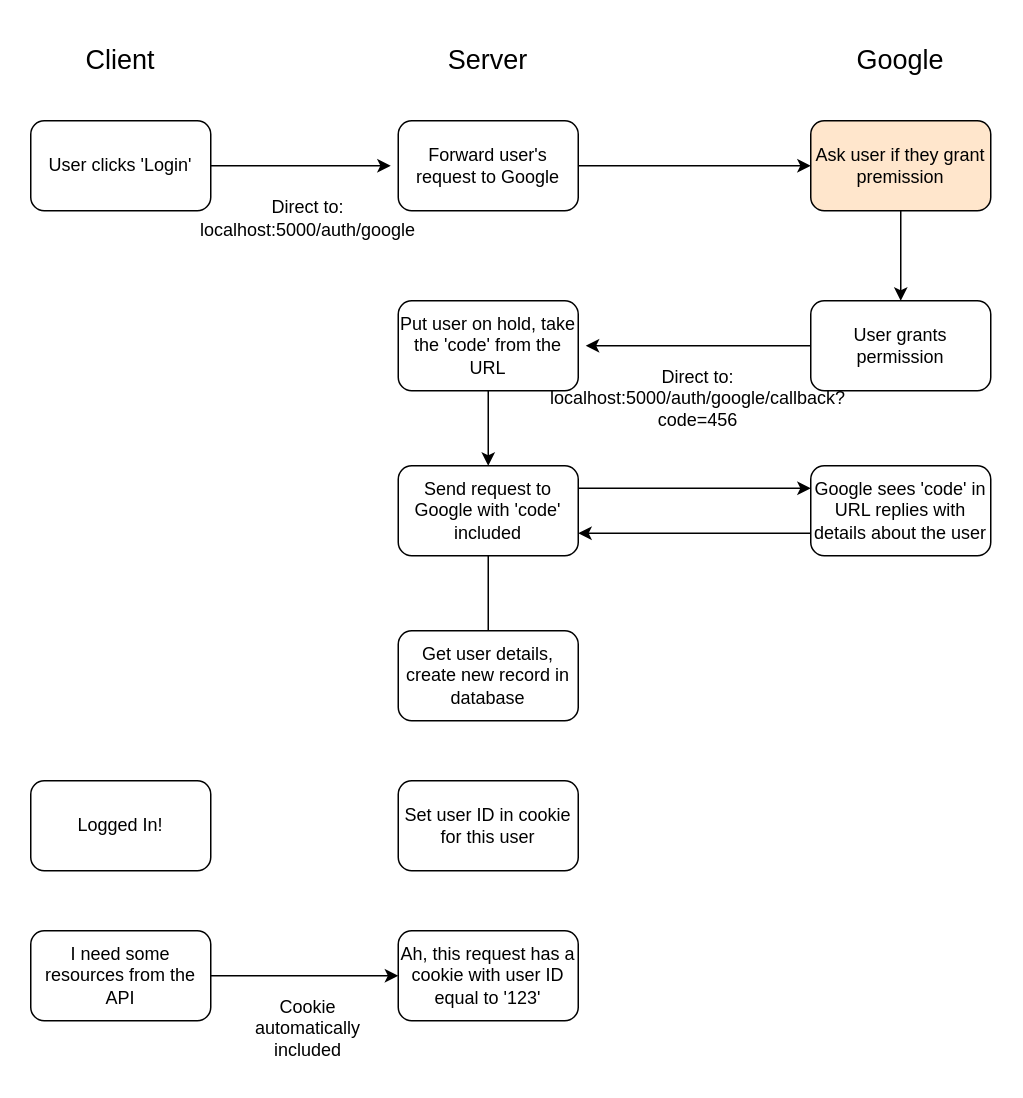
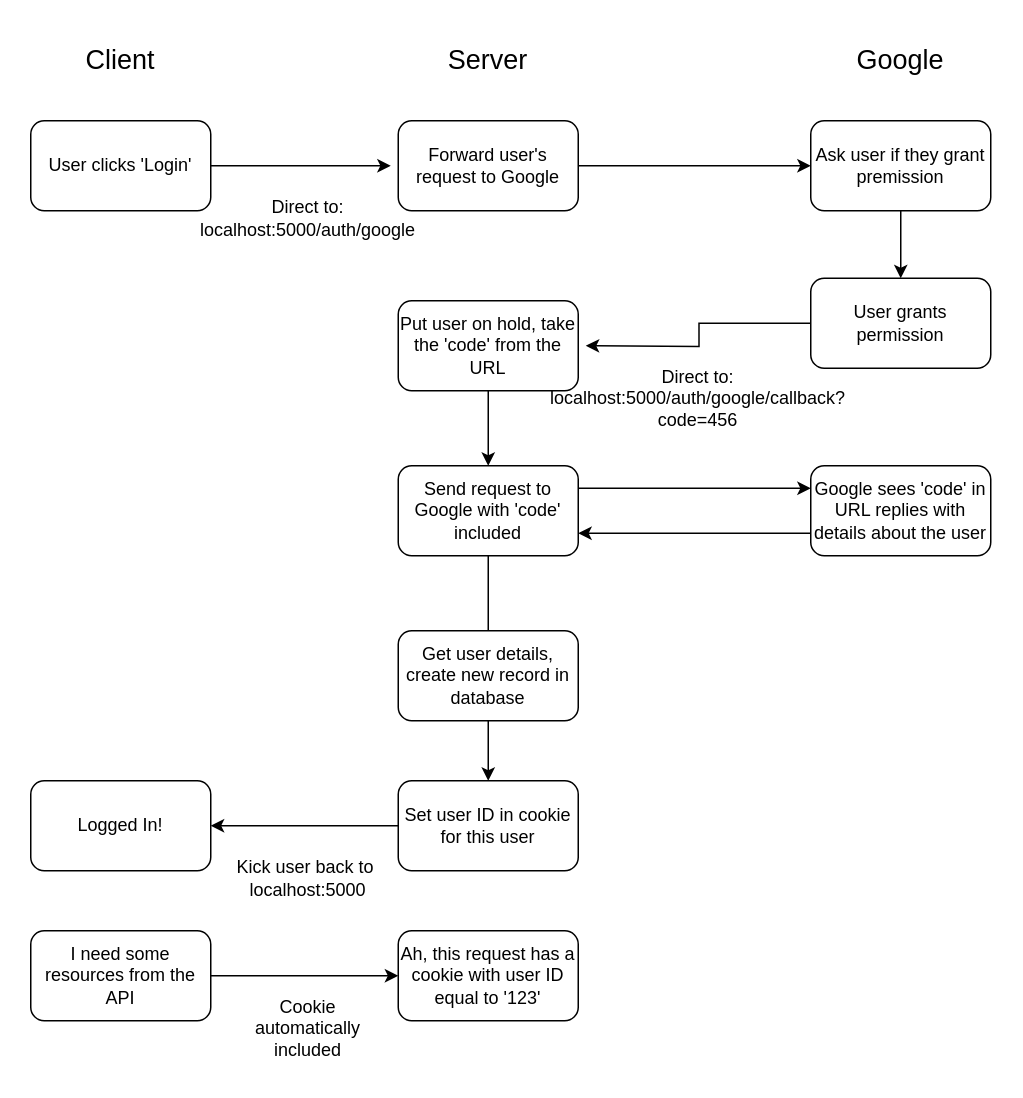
(901, 166) -> (901, 166)
(901, 346) -> (901, 323)
none -> (488, 746)
none -> (310, 826)
none -> (308, 878)
